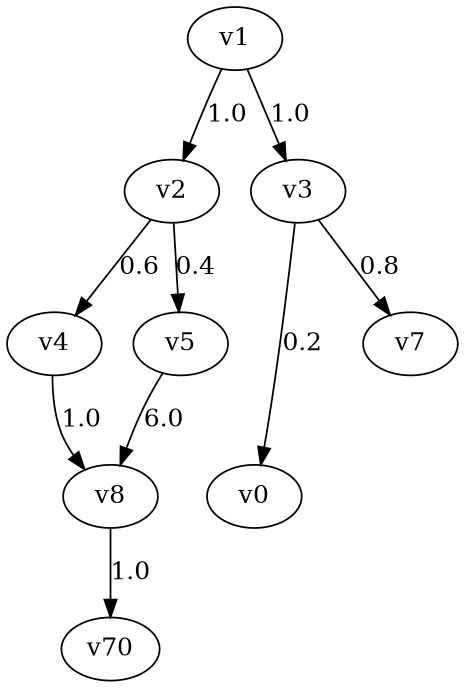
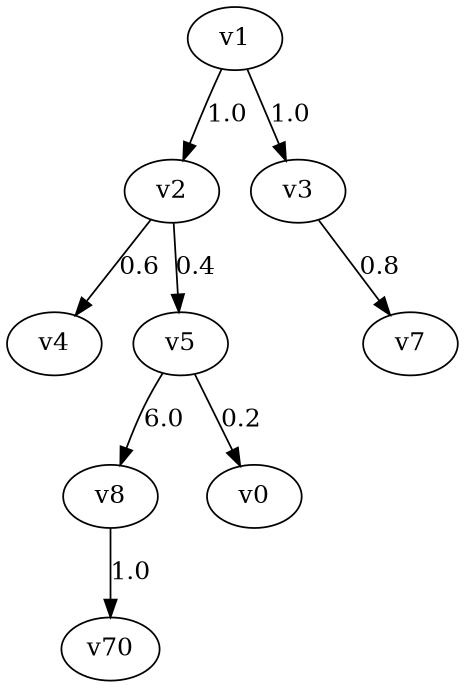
(281, 335) -> (214, 412)
(57, 417) -> none
